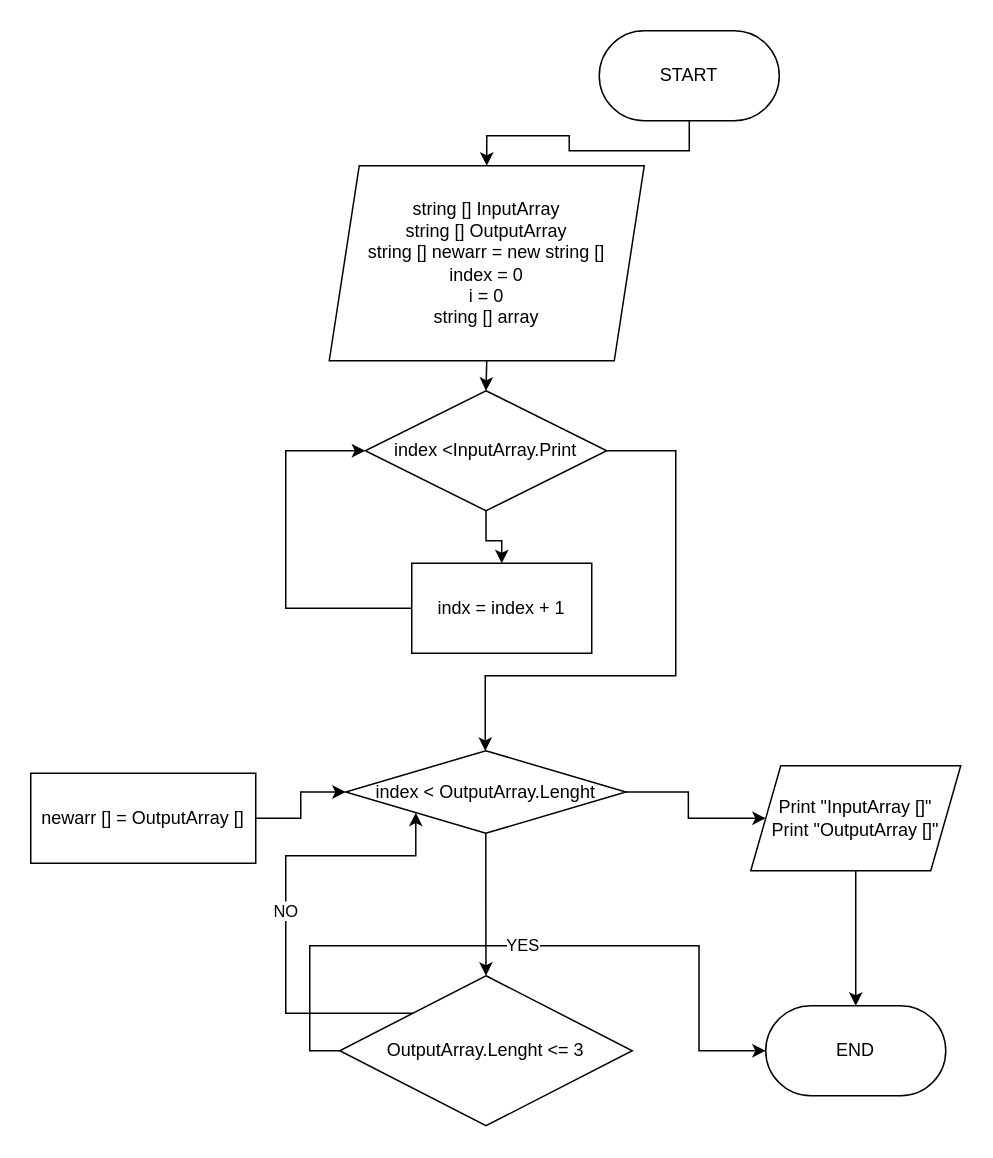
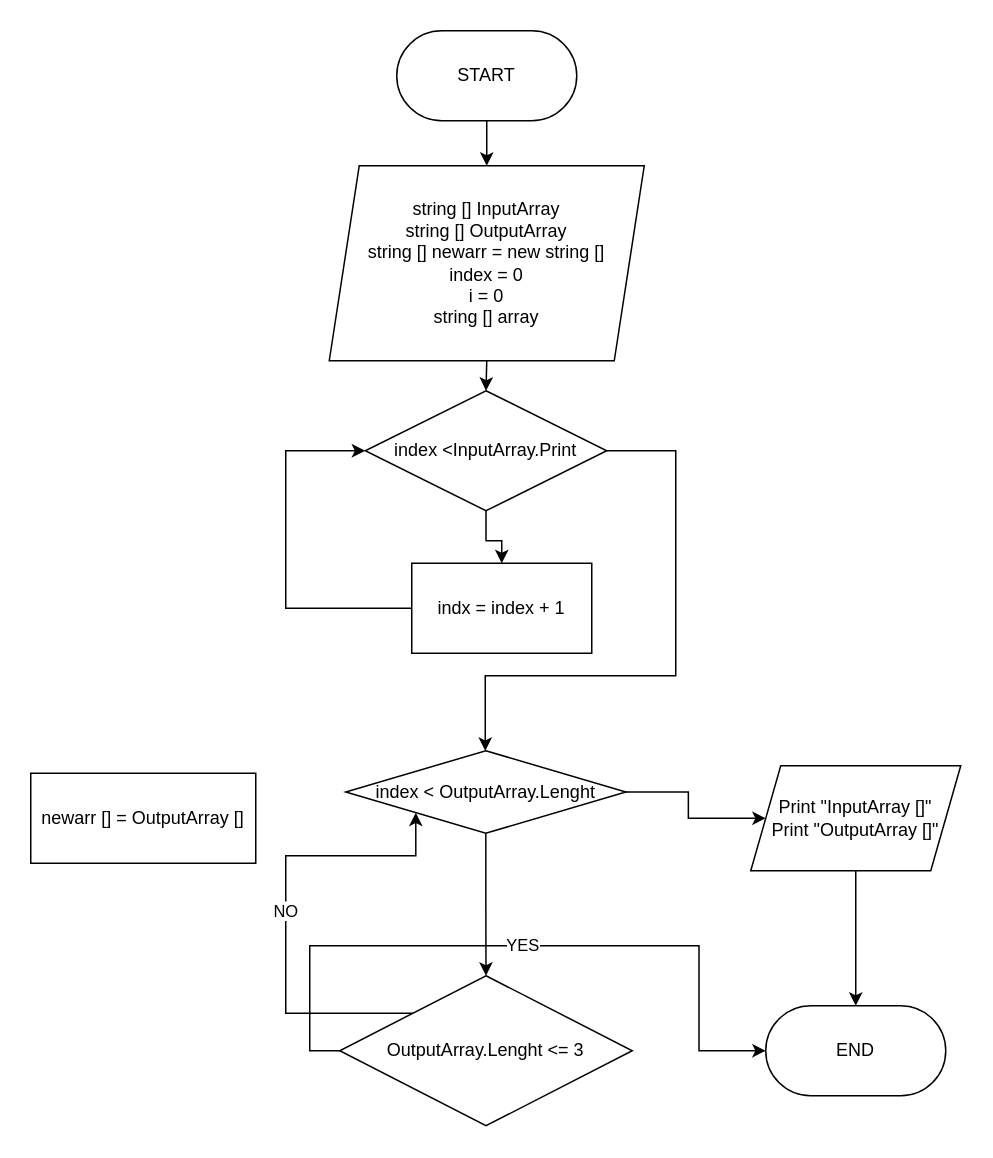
(689, 76) -> (487, 76)
(301, 810) -> none
